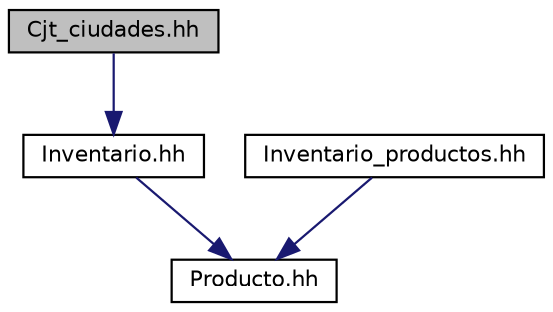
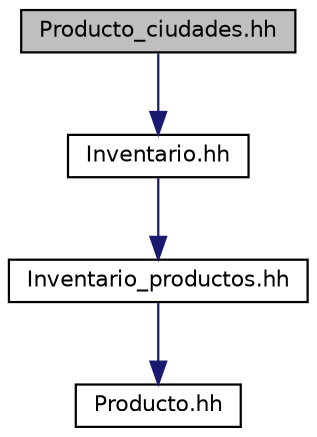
(114, 31) -> (158, 31)
(175, 211) -> (158, 207)
